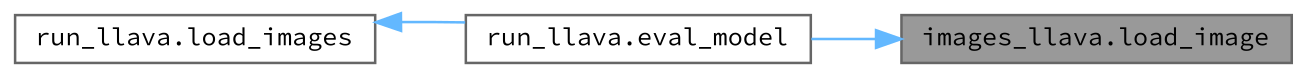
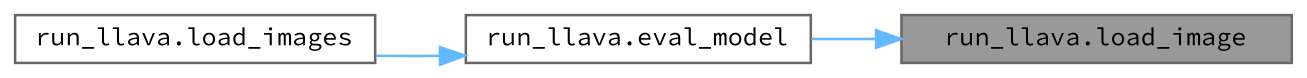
(433, 22) -> (408, 56)
(1097, 39) -> (1097, 39)
